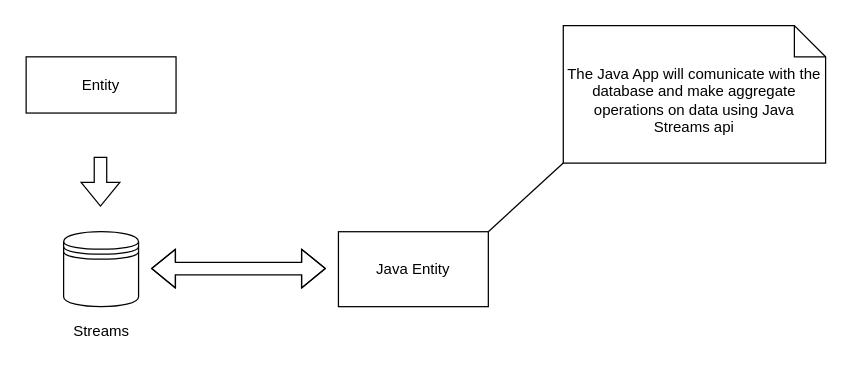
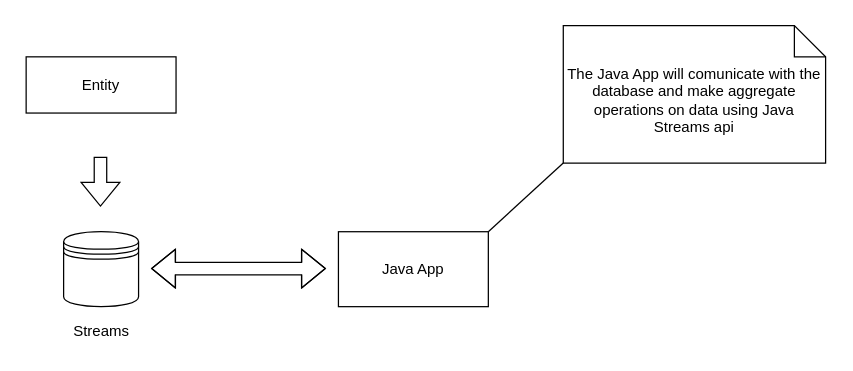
(413, 269) -> (413, 269)
